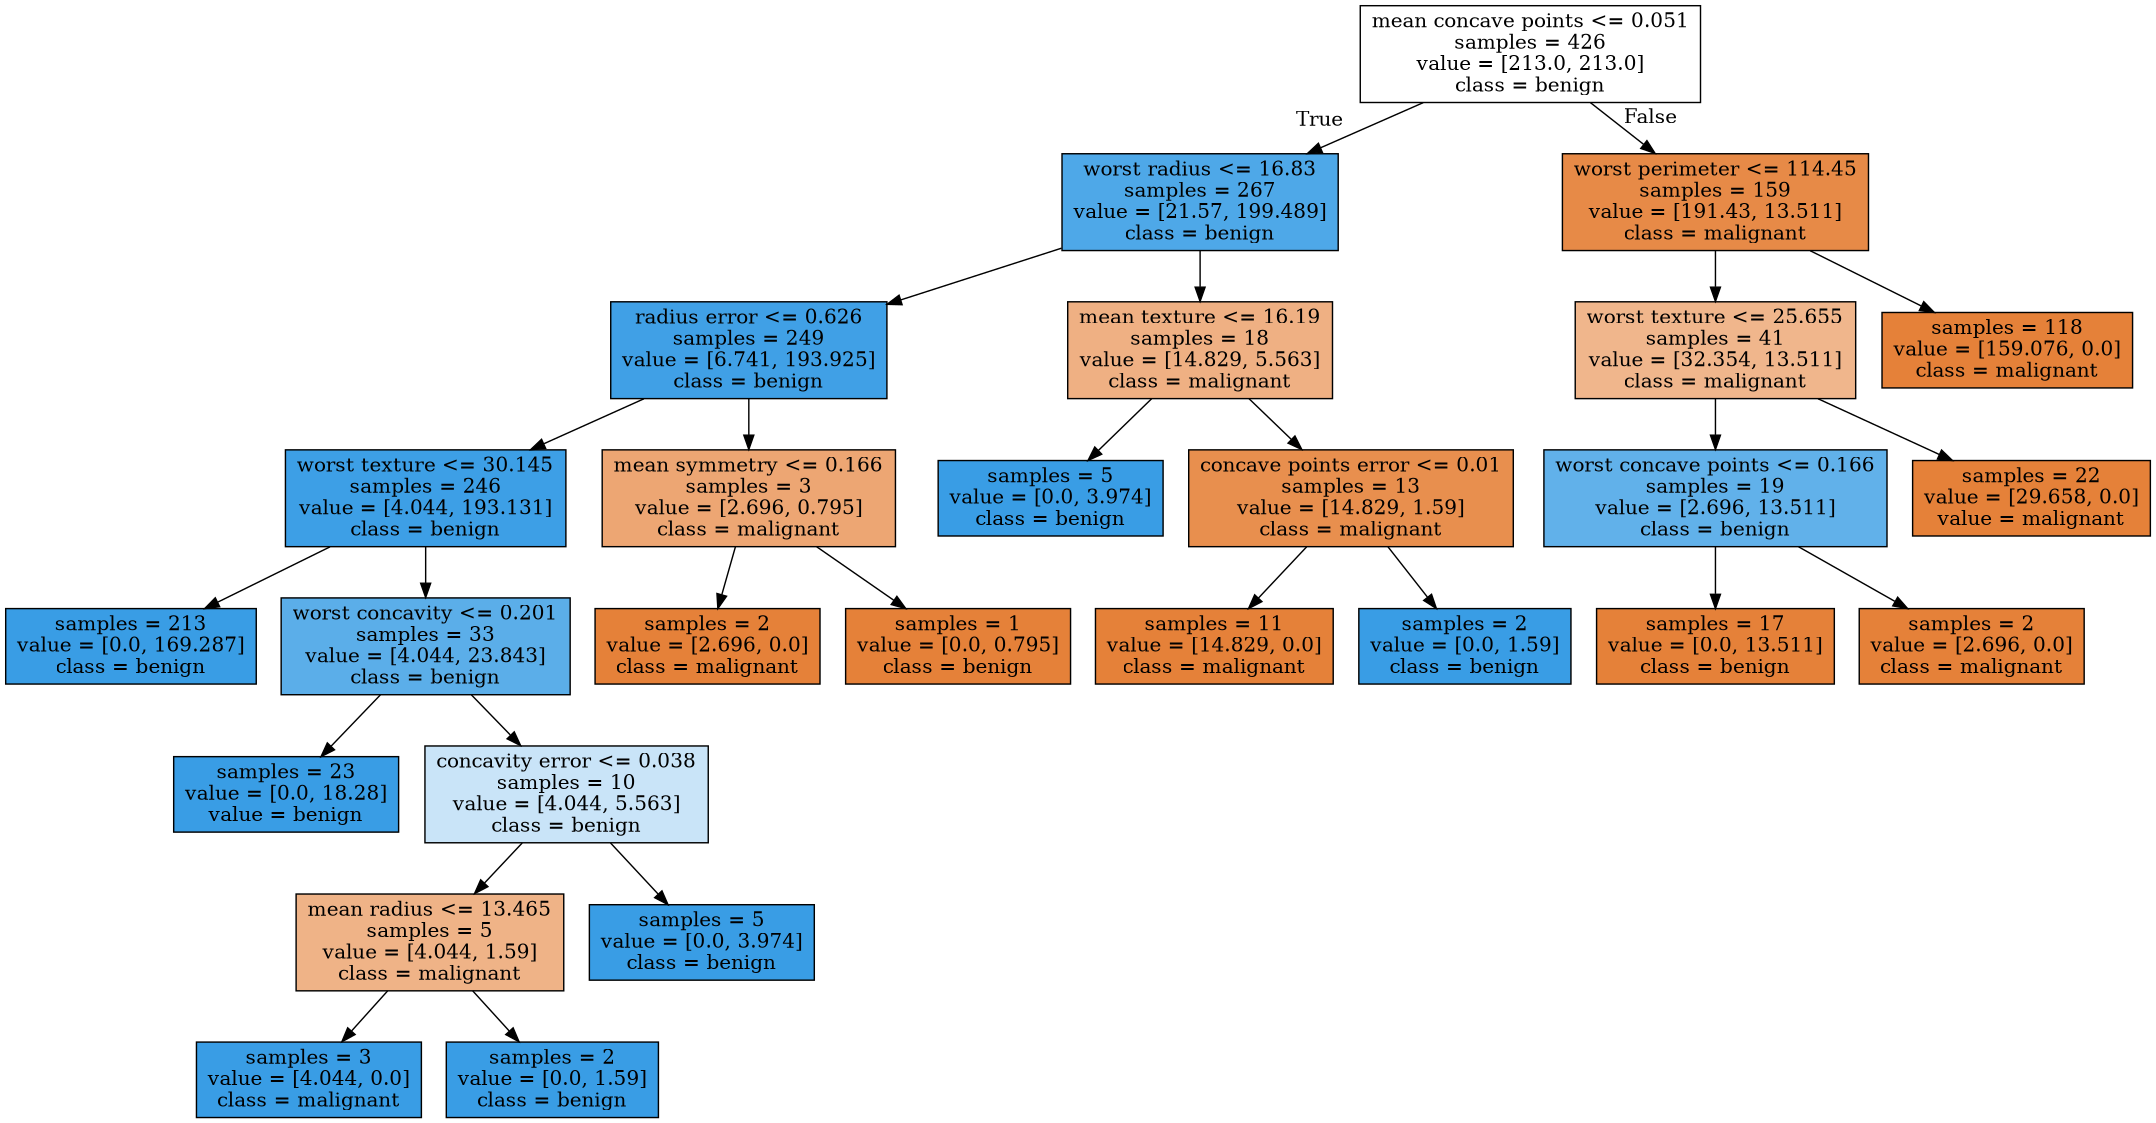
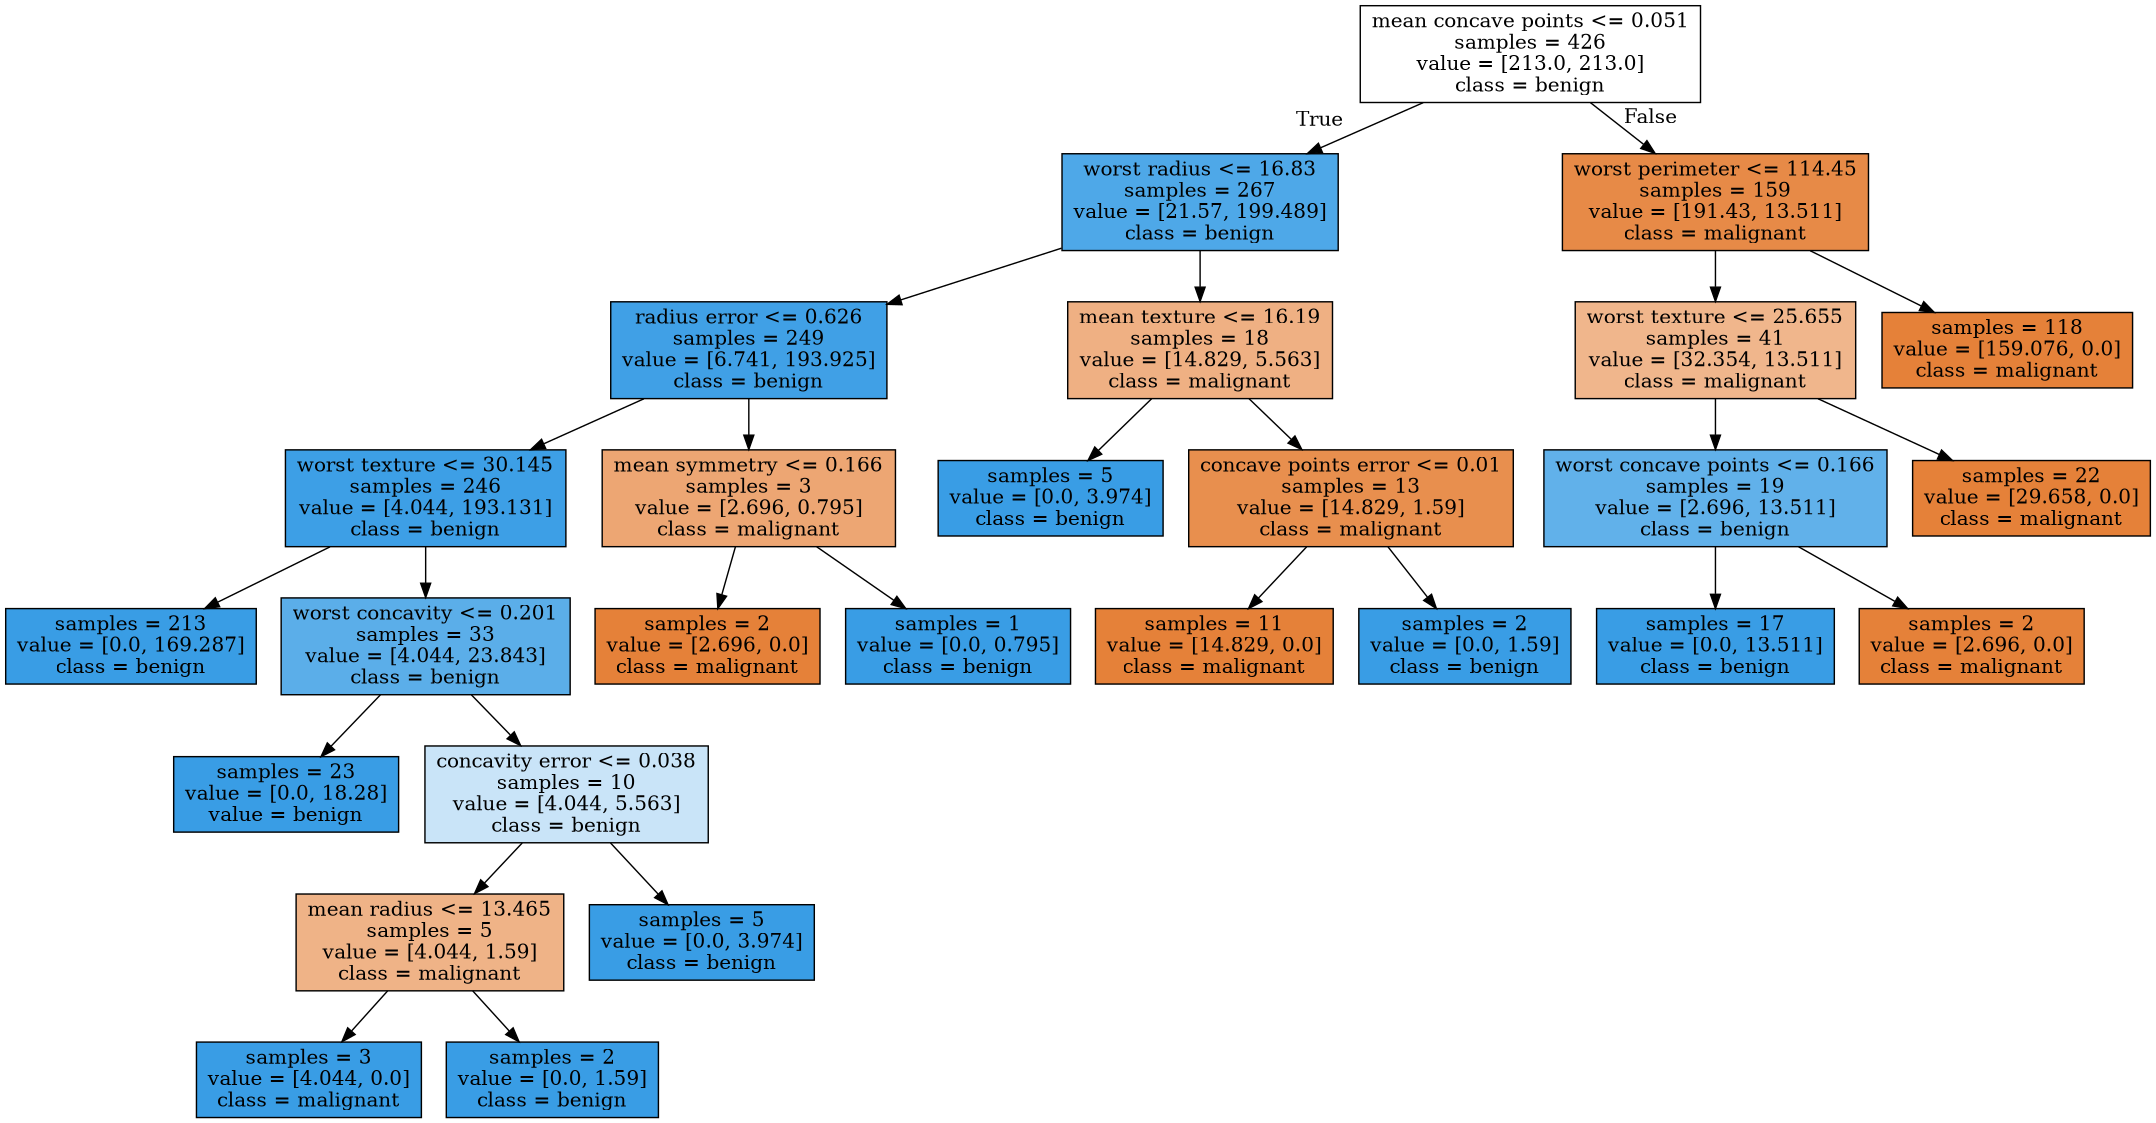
(2031, 498) -> (2031, 498)
(958, 646) -> (958, 646)
(1715, 646) -> (1715, 646)
